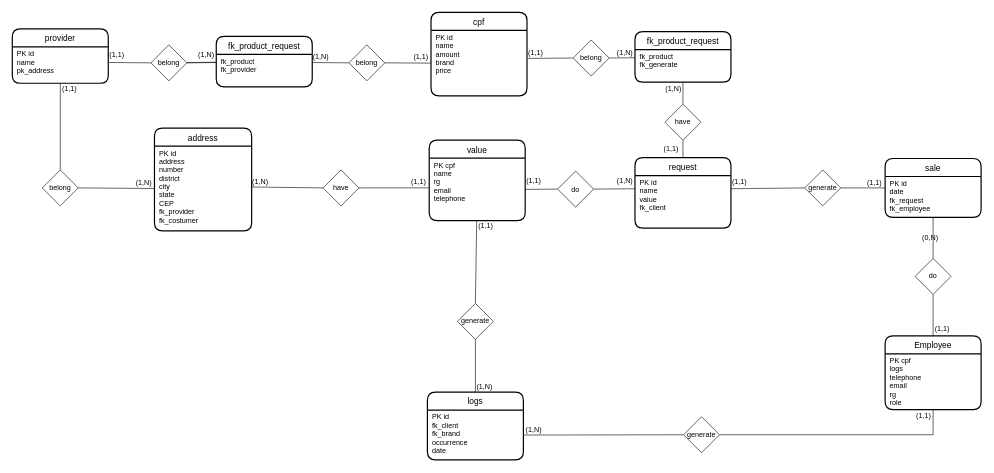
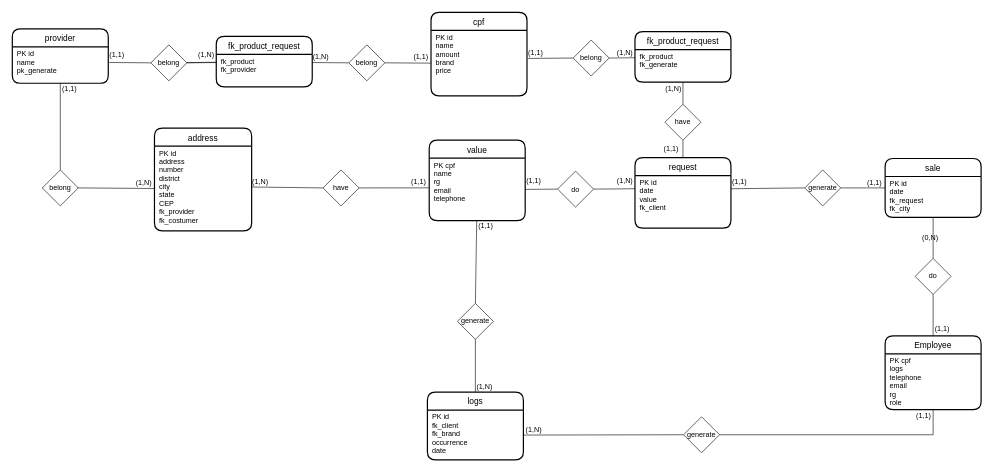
(25, 54) -> (25, 54)
(648, 182) -> (648, 182)
(898, 183) -> (898, 183)
